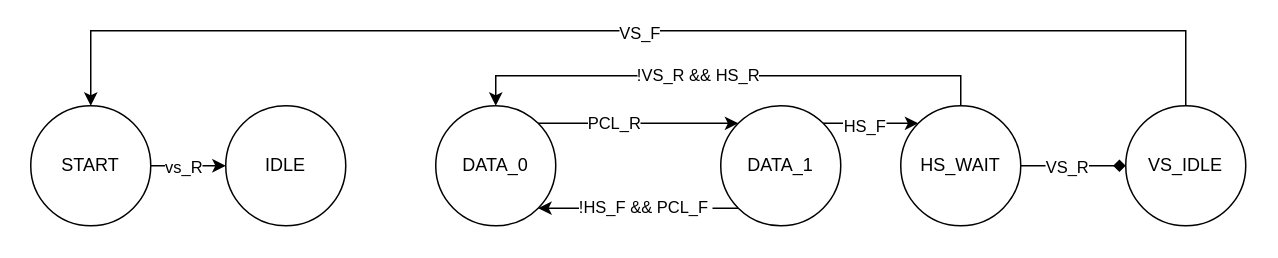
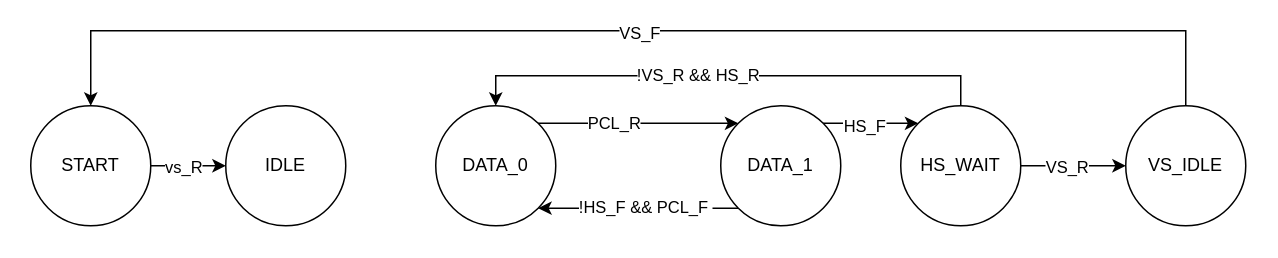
(1113, 166) -> (1114, 166)
